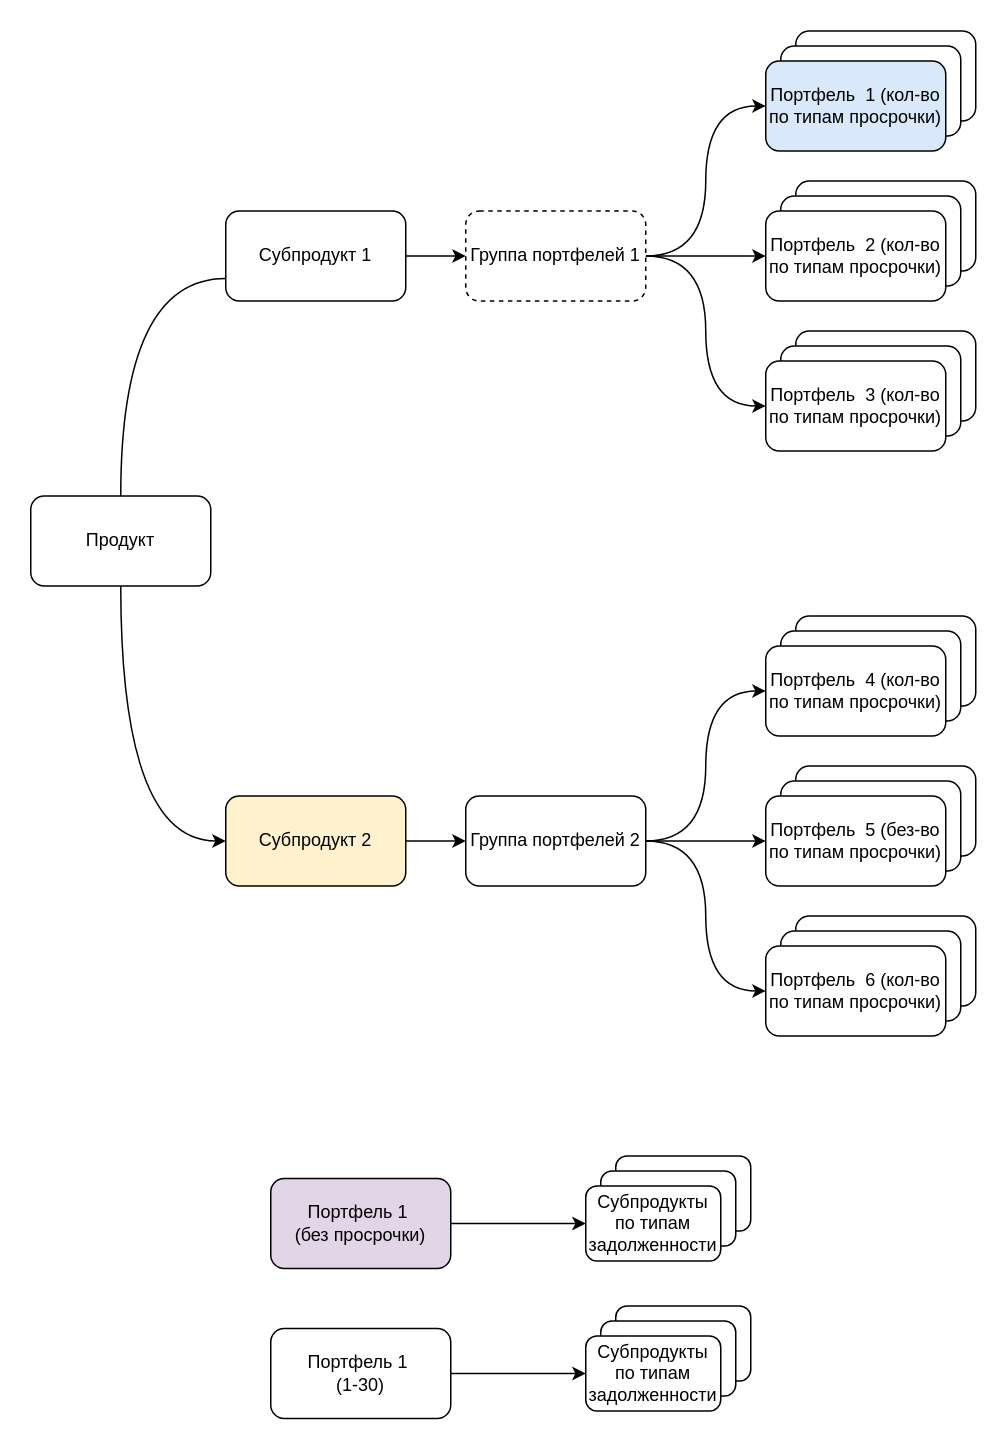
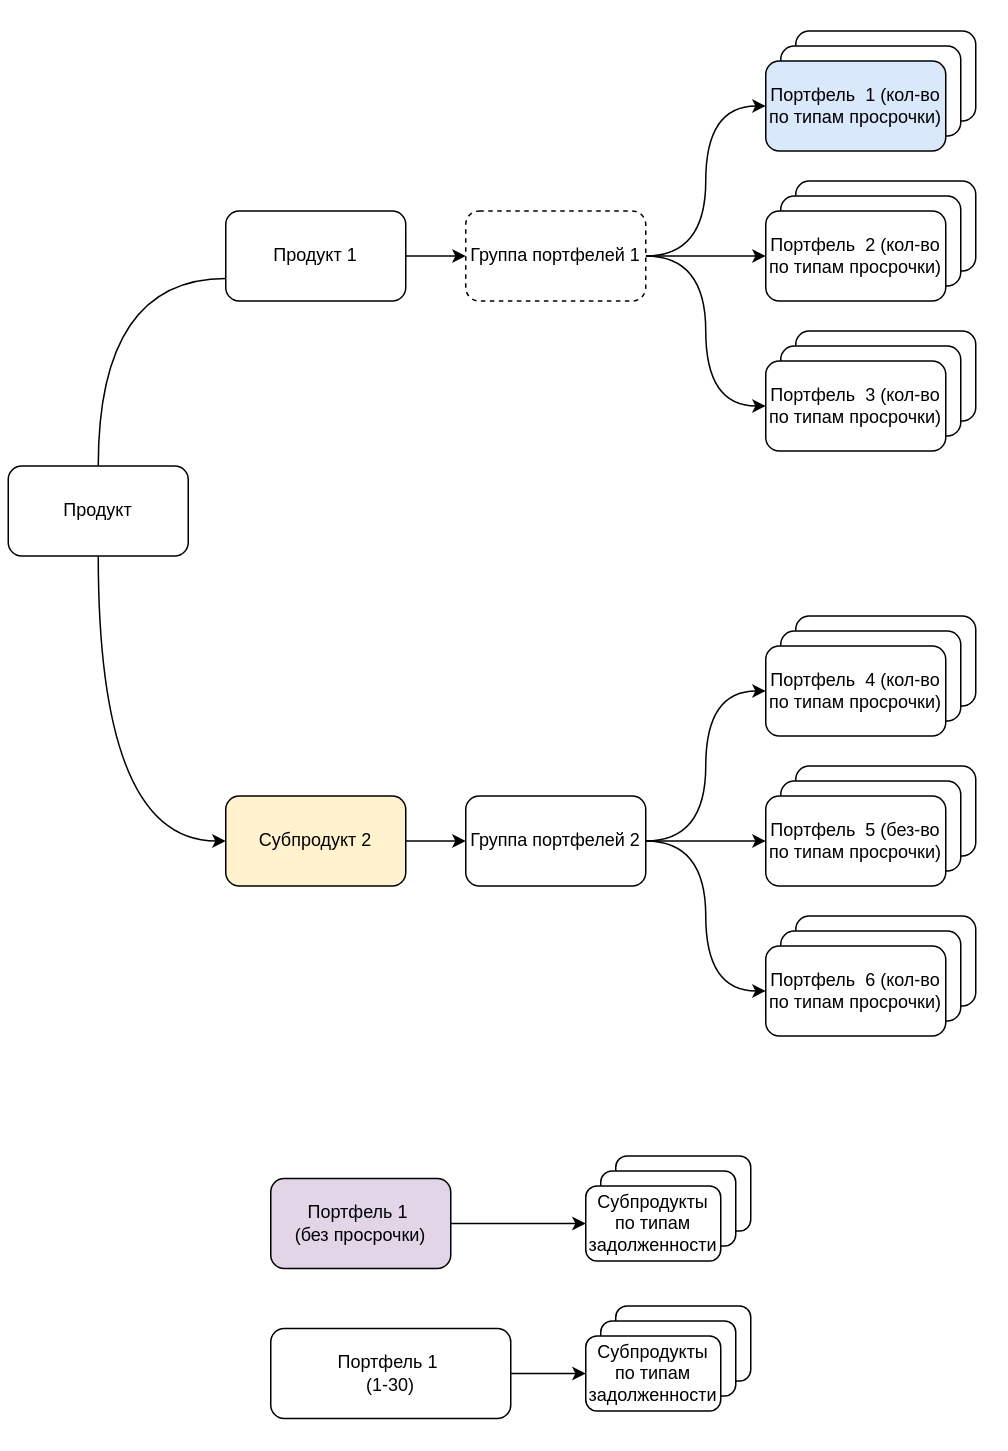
(316, 256) -> (316, 256)
(121, 541) -> (98, 511)
(361, 1373) -> (391, 1373)
